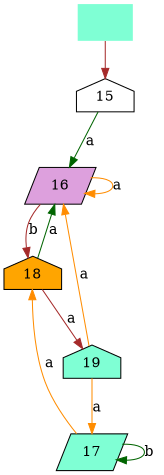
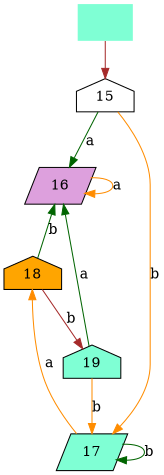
(28, 224) -> none
(54, 230) -> (54, 230)
none -> (150, 269)
(77, 280) -> (77, 280)
(72, 319) -> (72, 319)
(97, 408) -> (97, 408)
